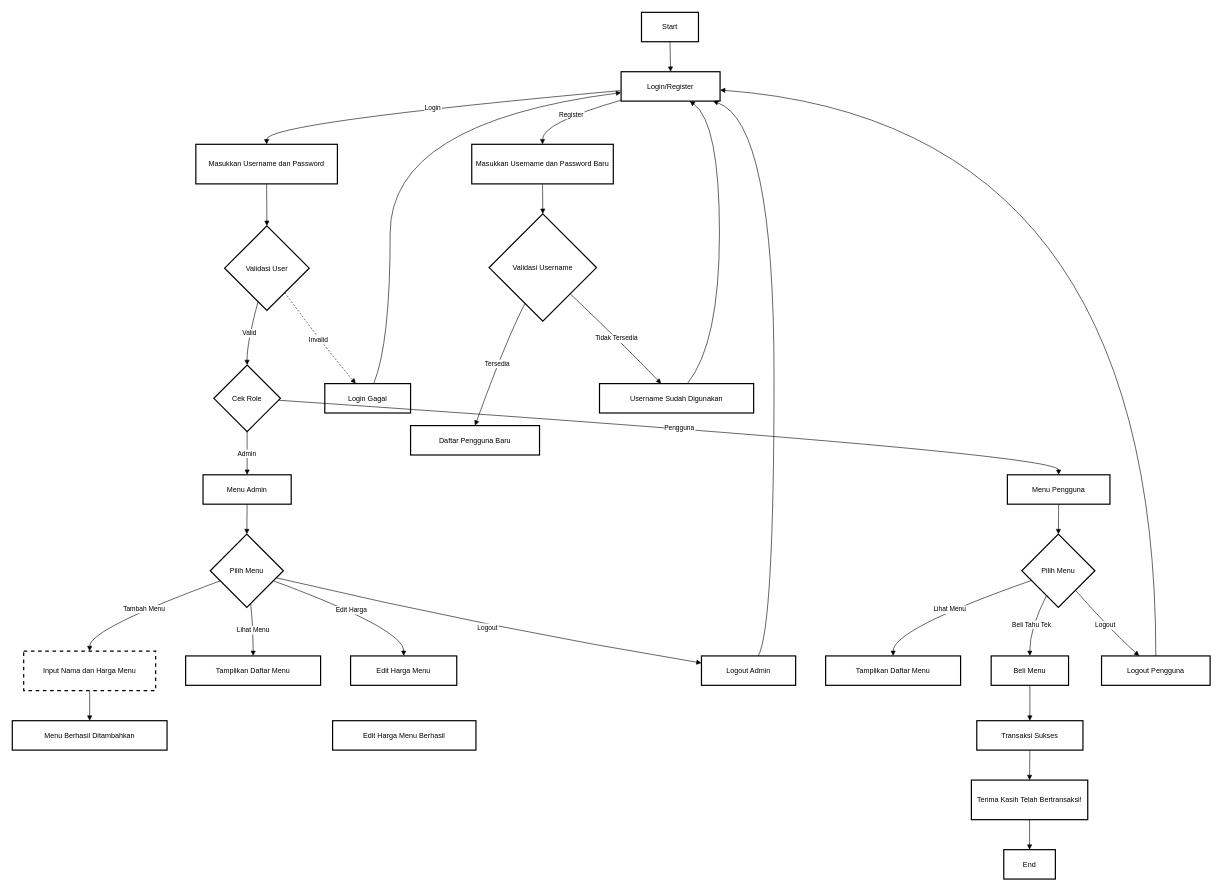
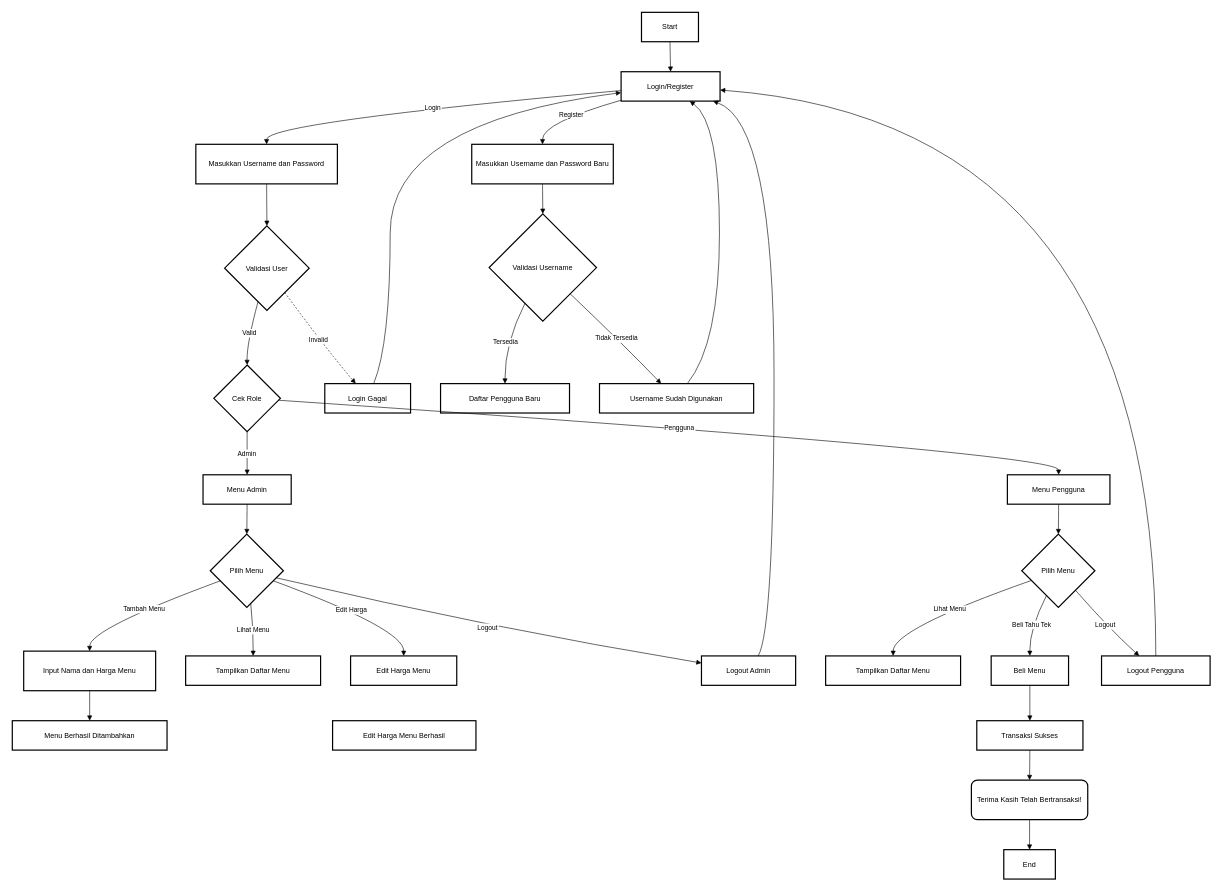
(475, 440) -> (505, 398)
(90, 671) -> (90, 671)
(1030, 800) -> (1030, 800)
